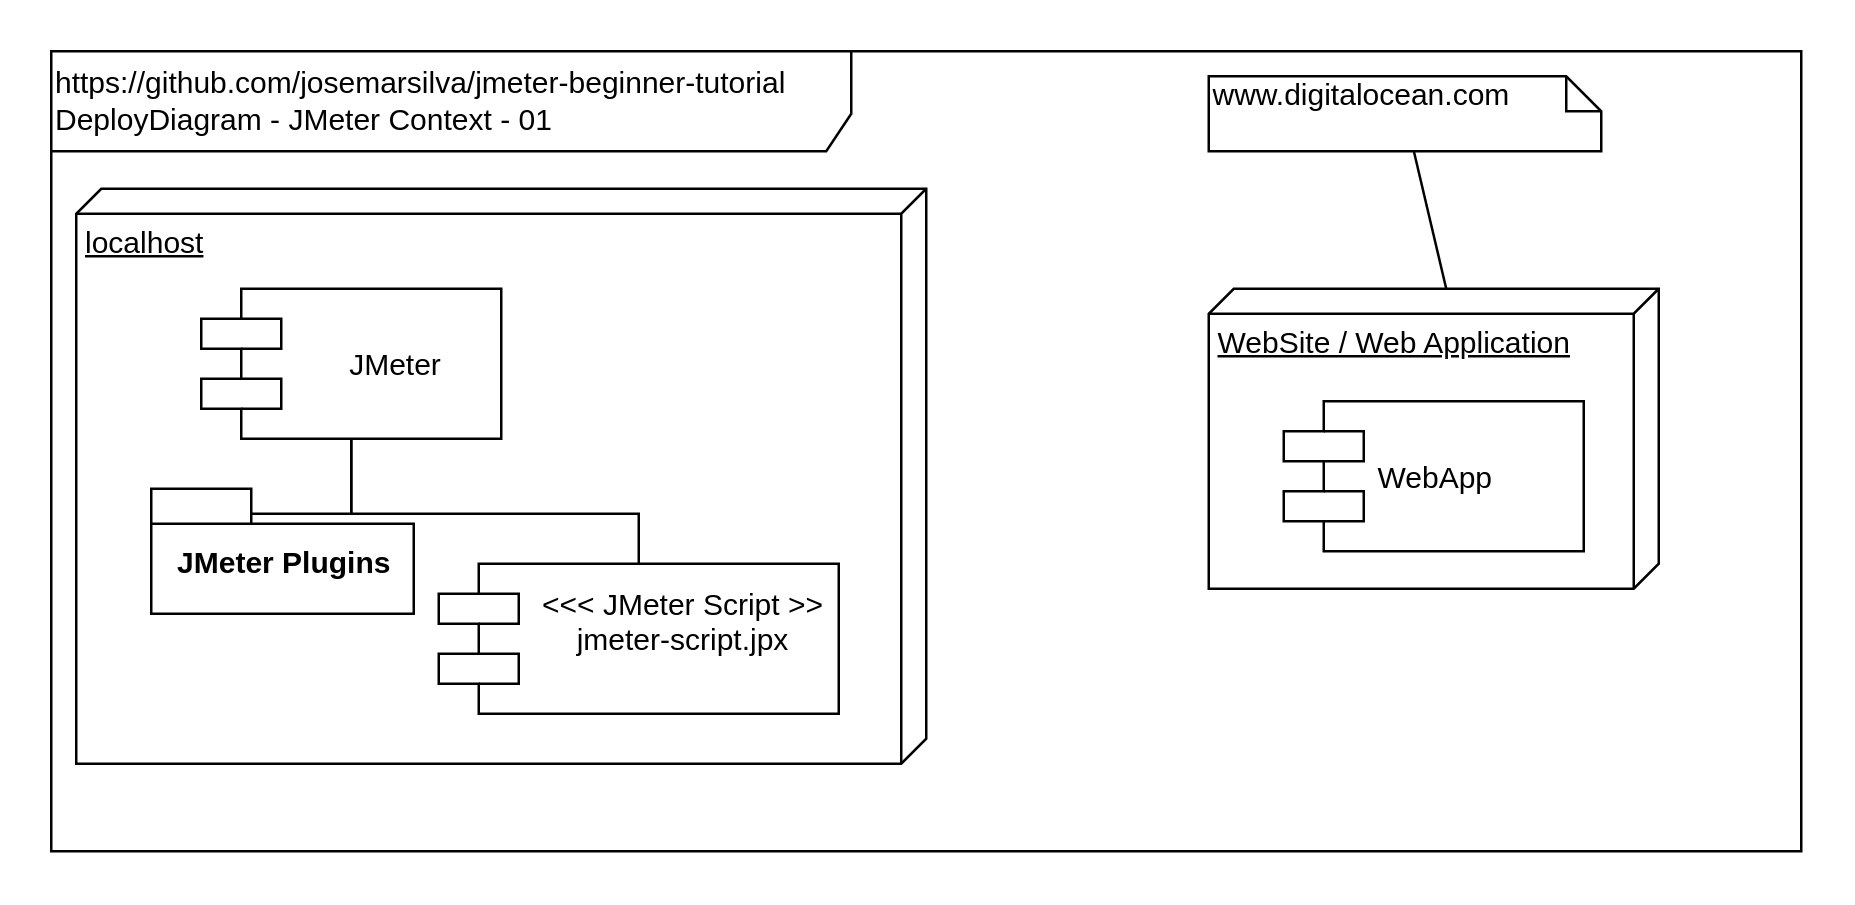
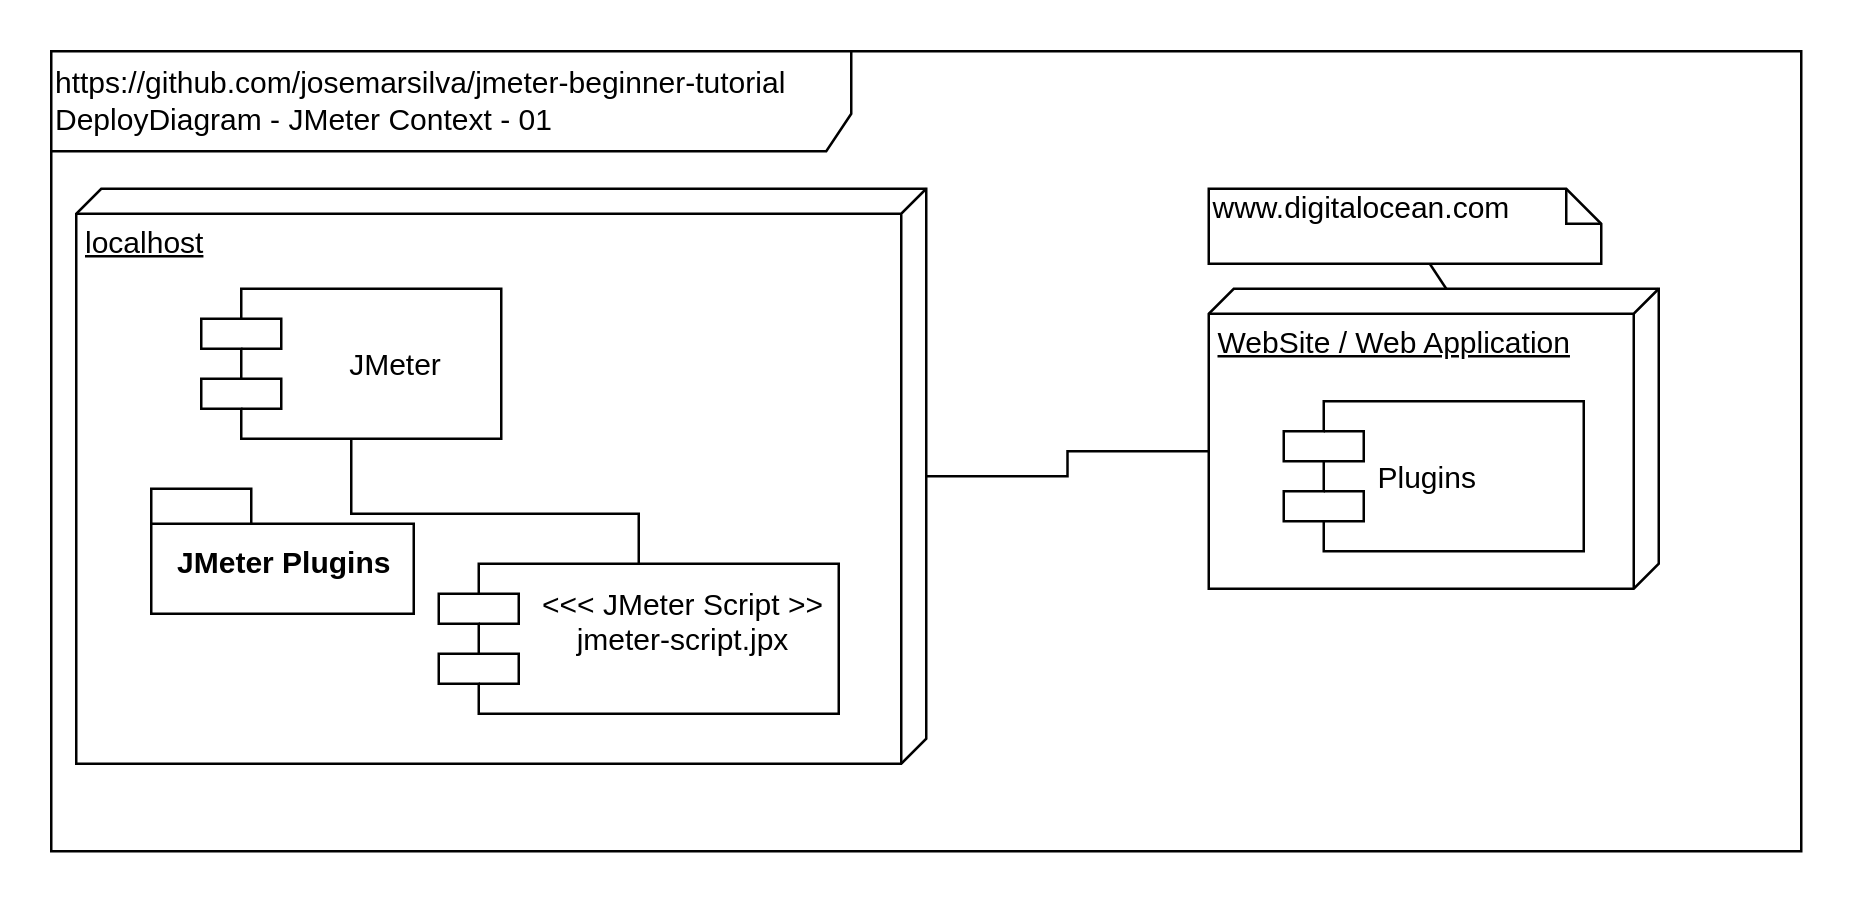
(1405, 114) -> (1405, 226)
none -> (1068, 464)
(1428, 478) -> (1429, 478)
(301, 514) -> none
